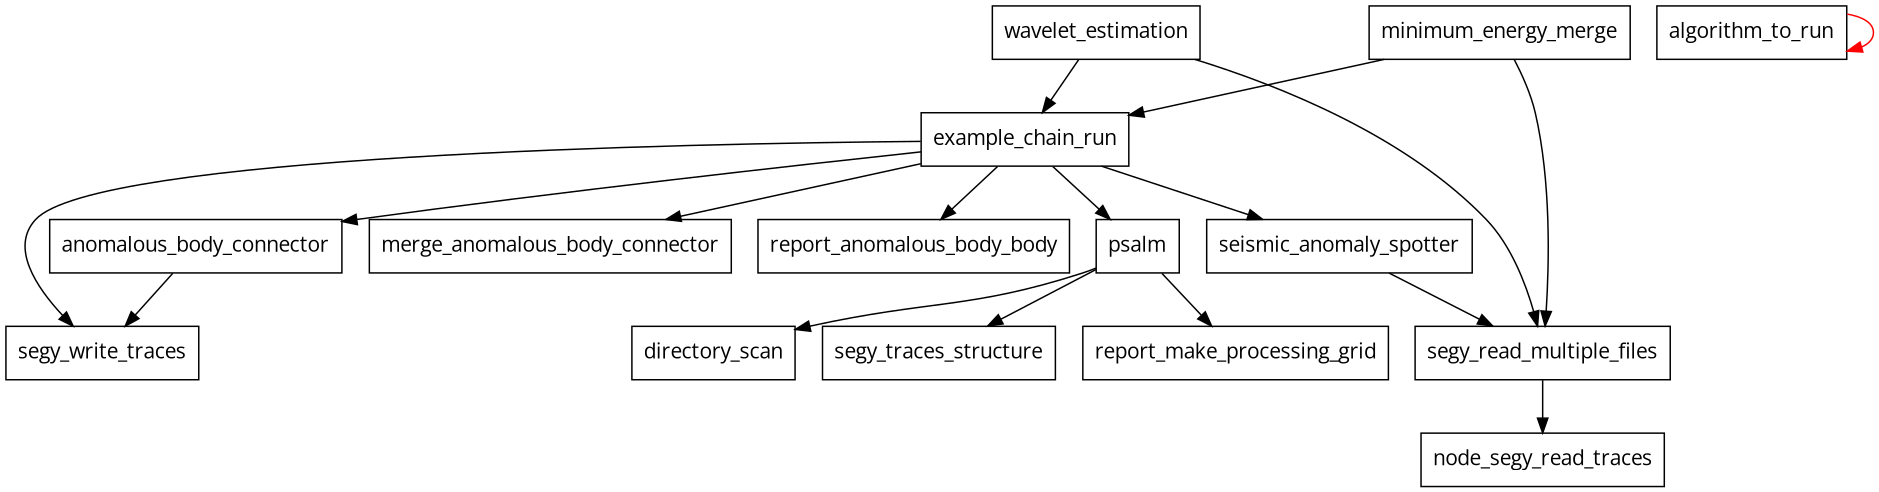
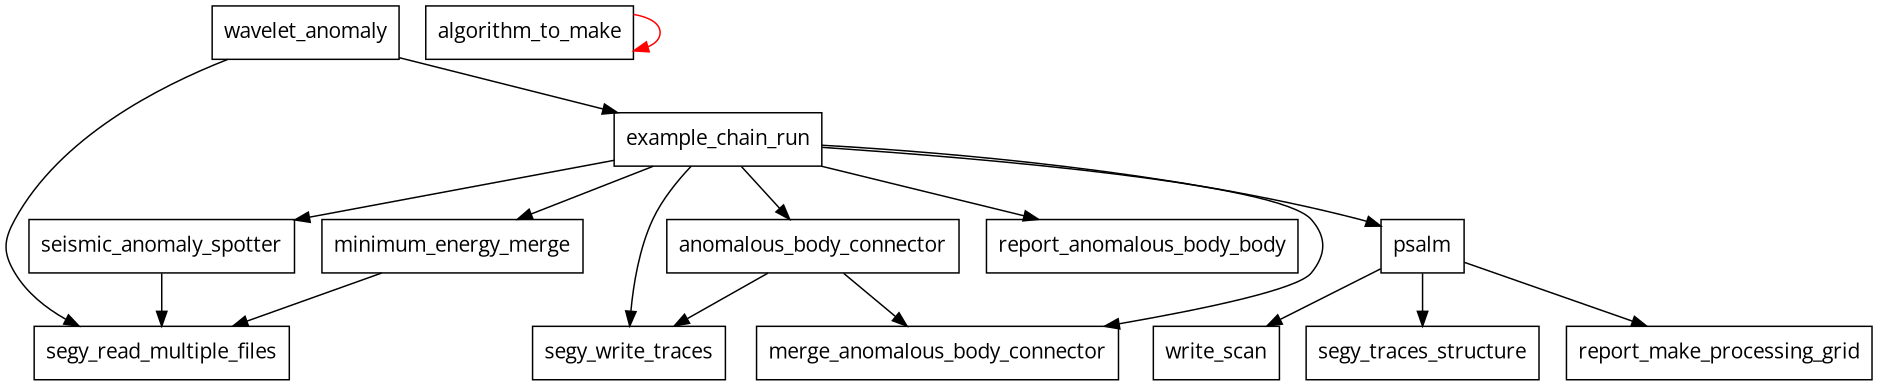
(1096, 33) -> (306, 33)
(1752, 33) -> (530, 33)
(1246, 90) -> (592, 190)
none -> (869, 295)
(713, 353) -> (1216, 353)
(1543, 460) -> none
